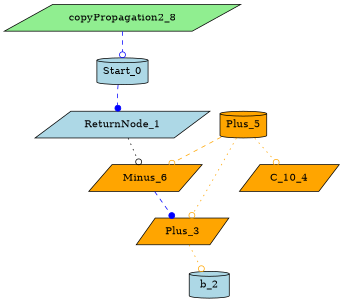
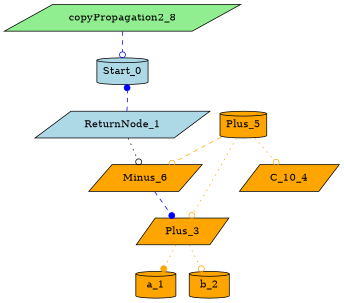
(118, 95) -> (127, 101)
none -> (156, 285)
(209, 285) -> (209, 285)
